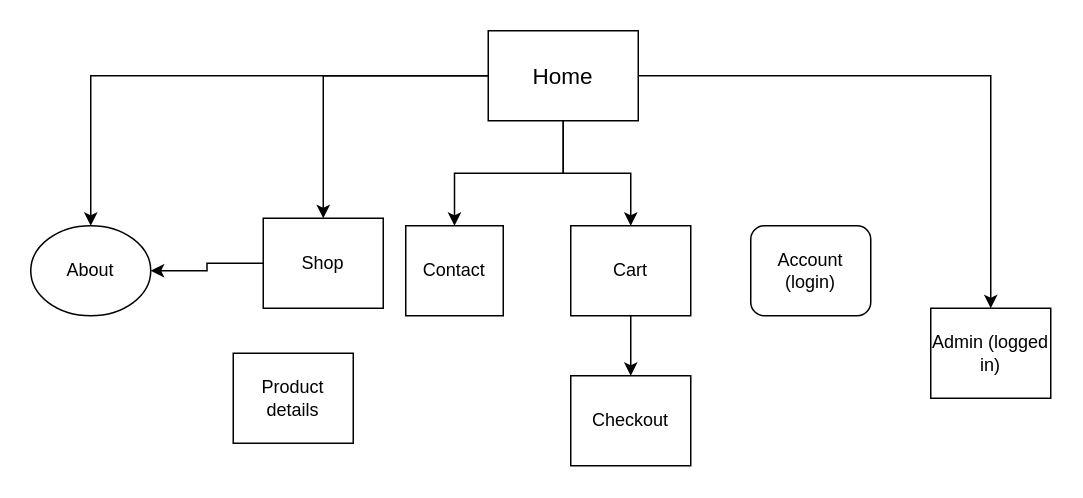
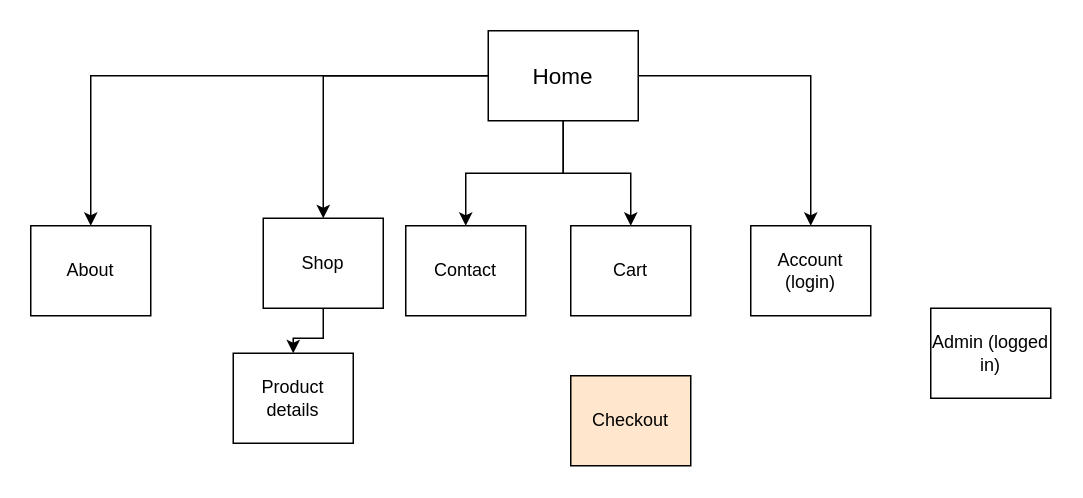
(991, 98) -> none
none -> (811, 147)
(209, 263) -> (321, 338)
(91, 271) -> (91, 271)
(455, 271) -> (466, 271)
(811, 271) -> (811, 271)
(631, 341) -> none
(631, 421) -> (631, 421)
